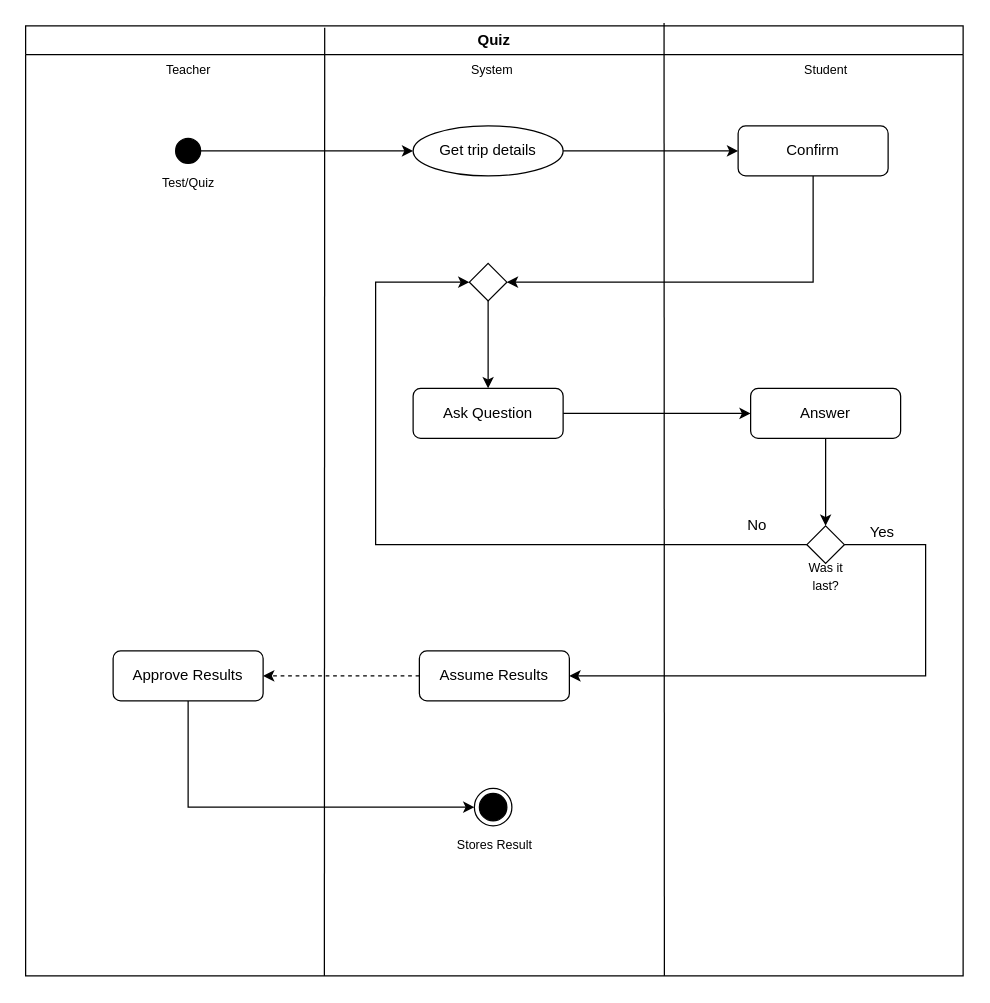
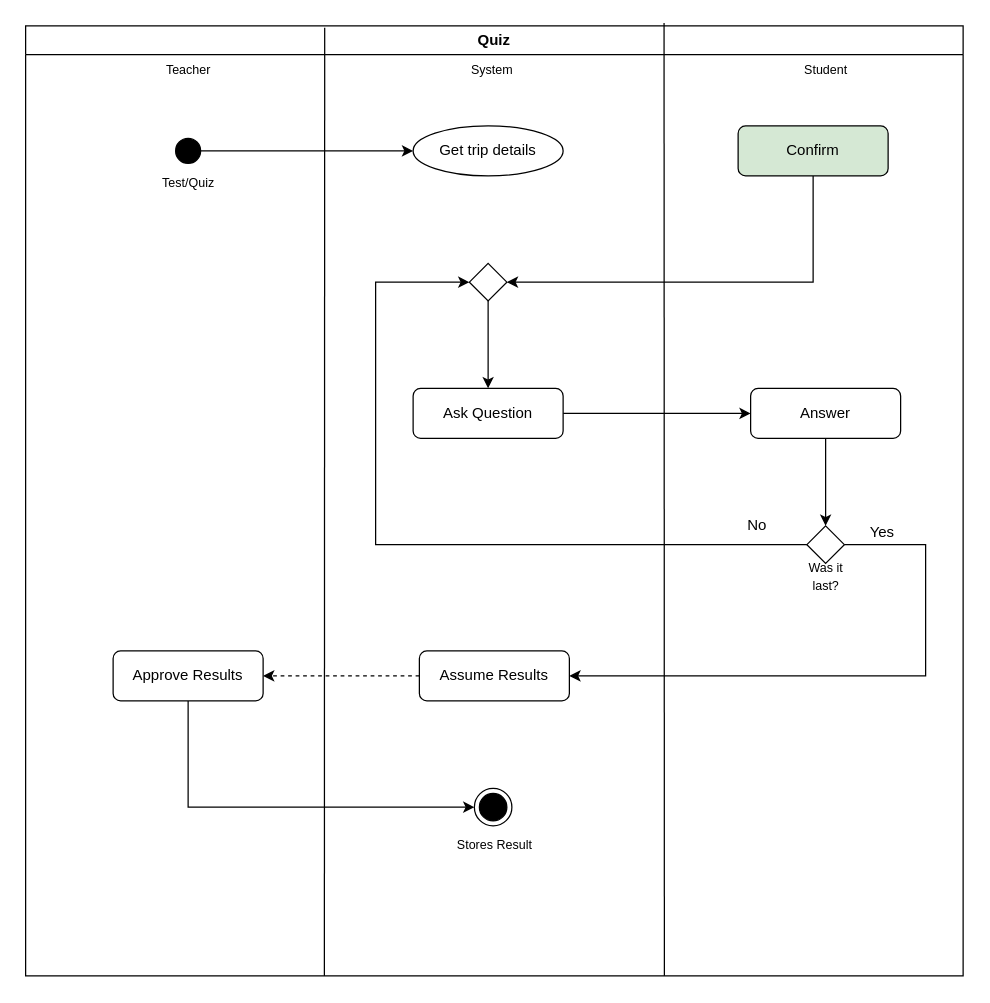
(646, 151) -> none
(813, 151) -> (813, 151)
